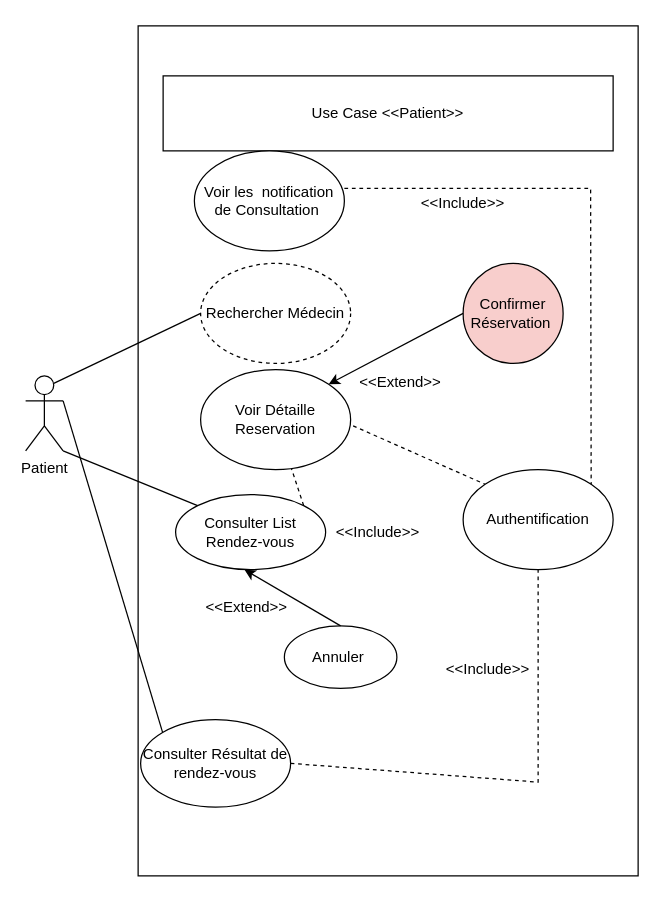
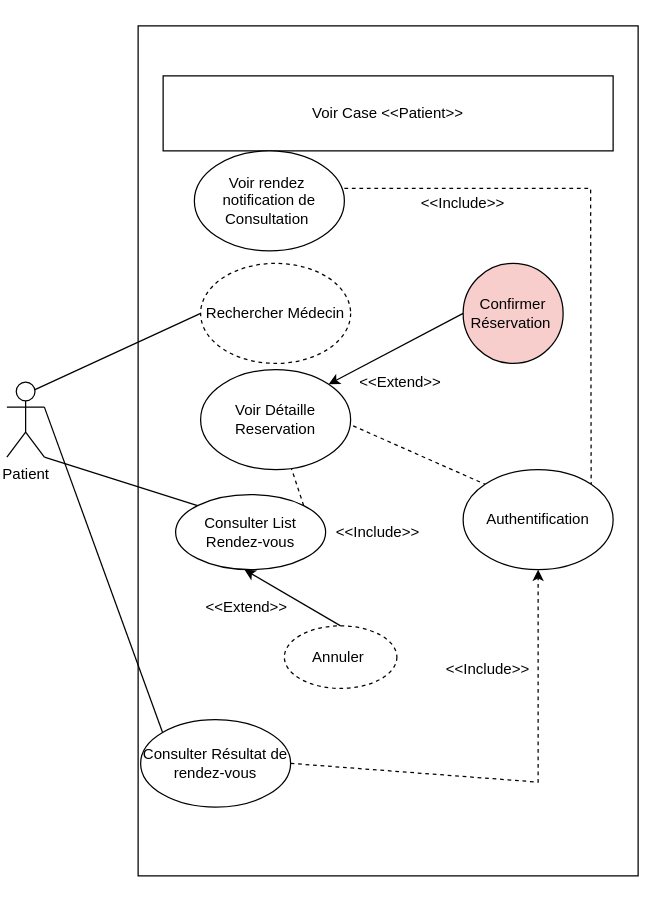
(388, 113) -> (388, 113)
(269, 201) -> (269, 201)
(44, 413) -> (26, 419)
(538, 576) -> (538, 579)
(341, 657) -> (341, 657)
